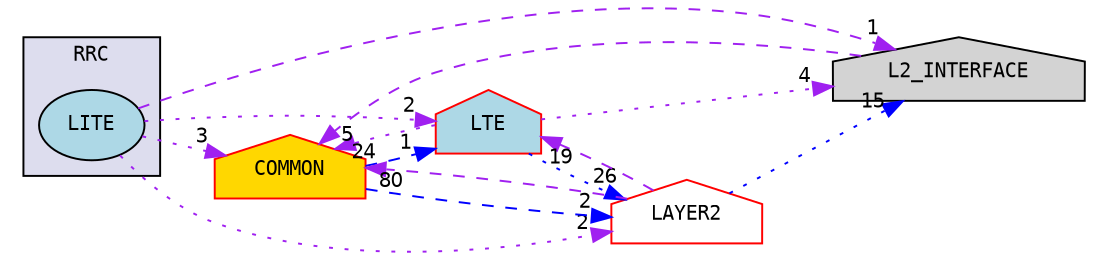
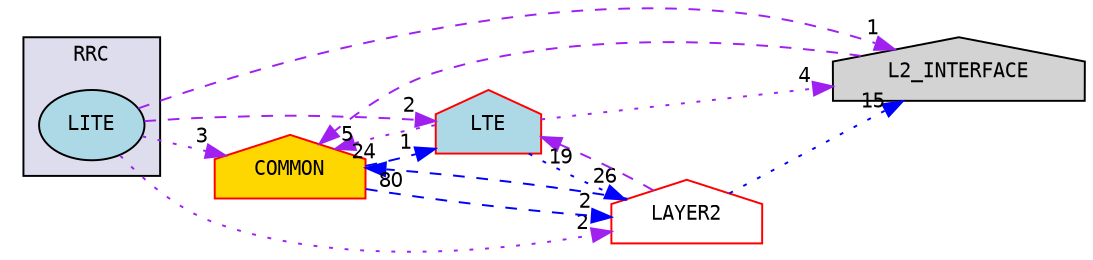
(280, 116) -> (280, 116)
(507, 182) -> (507, 182)
